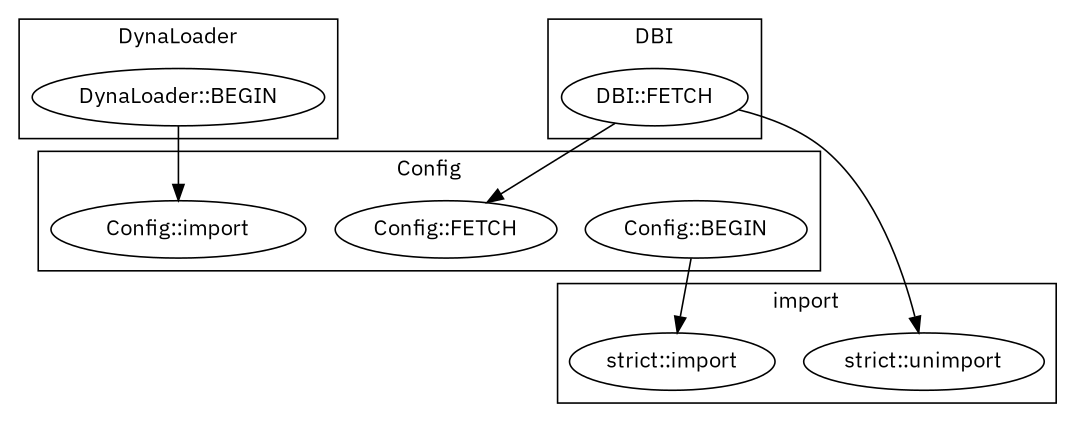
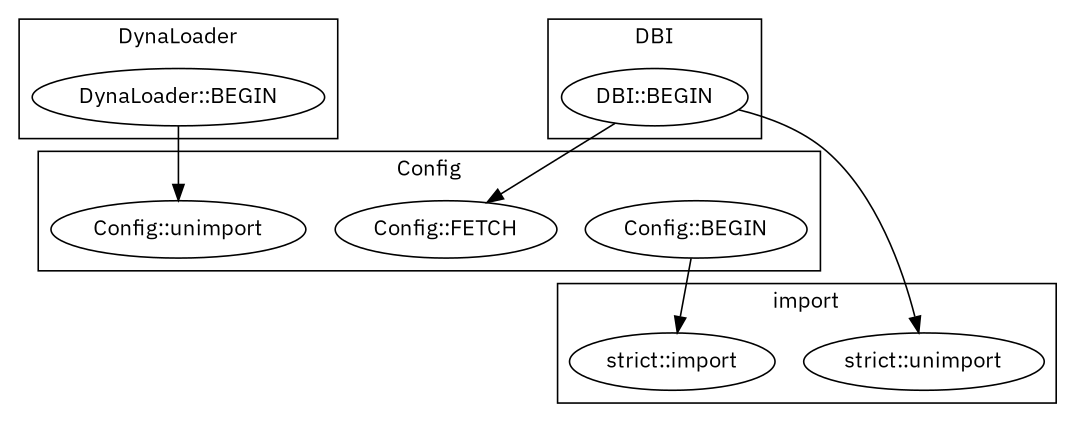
(655, 97) -> (655, 97)
(178, 229) -> (178, 229)
